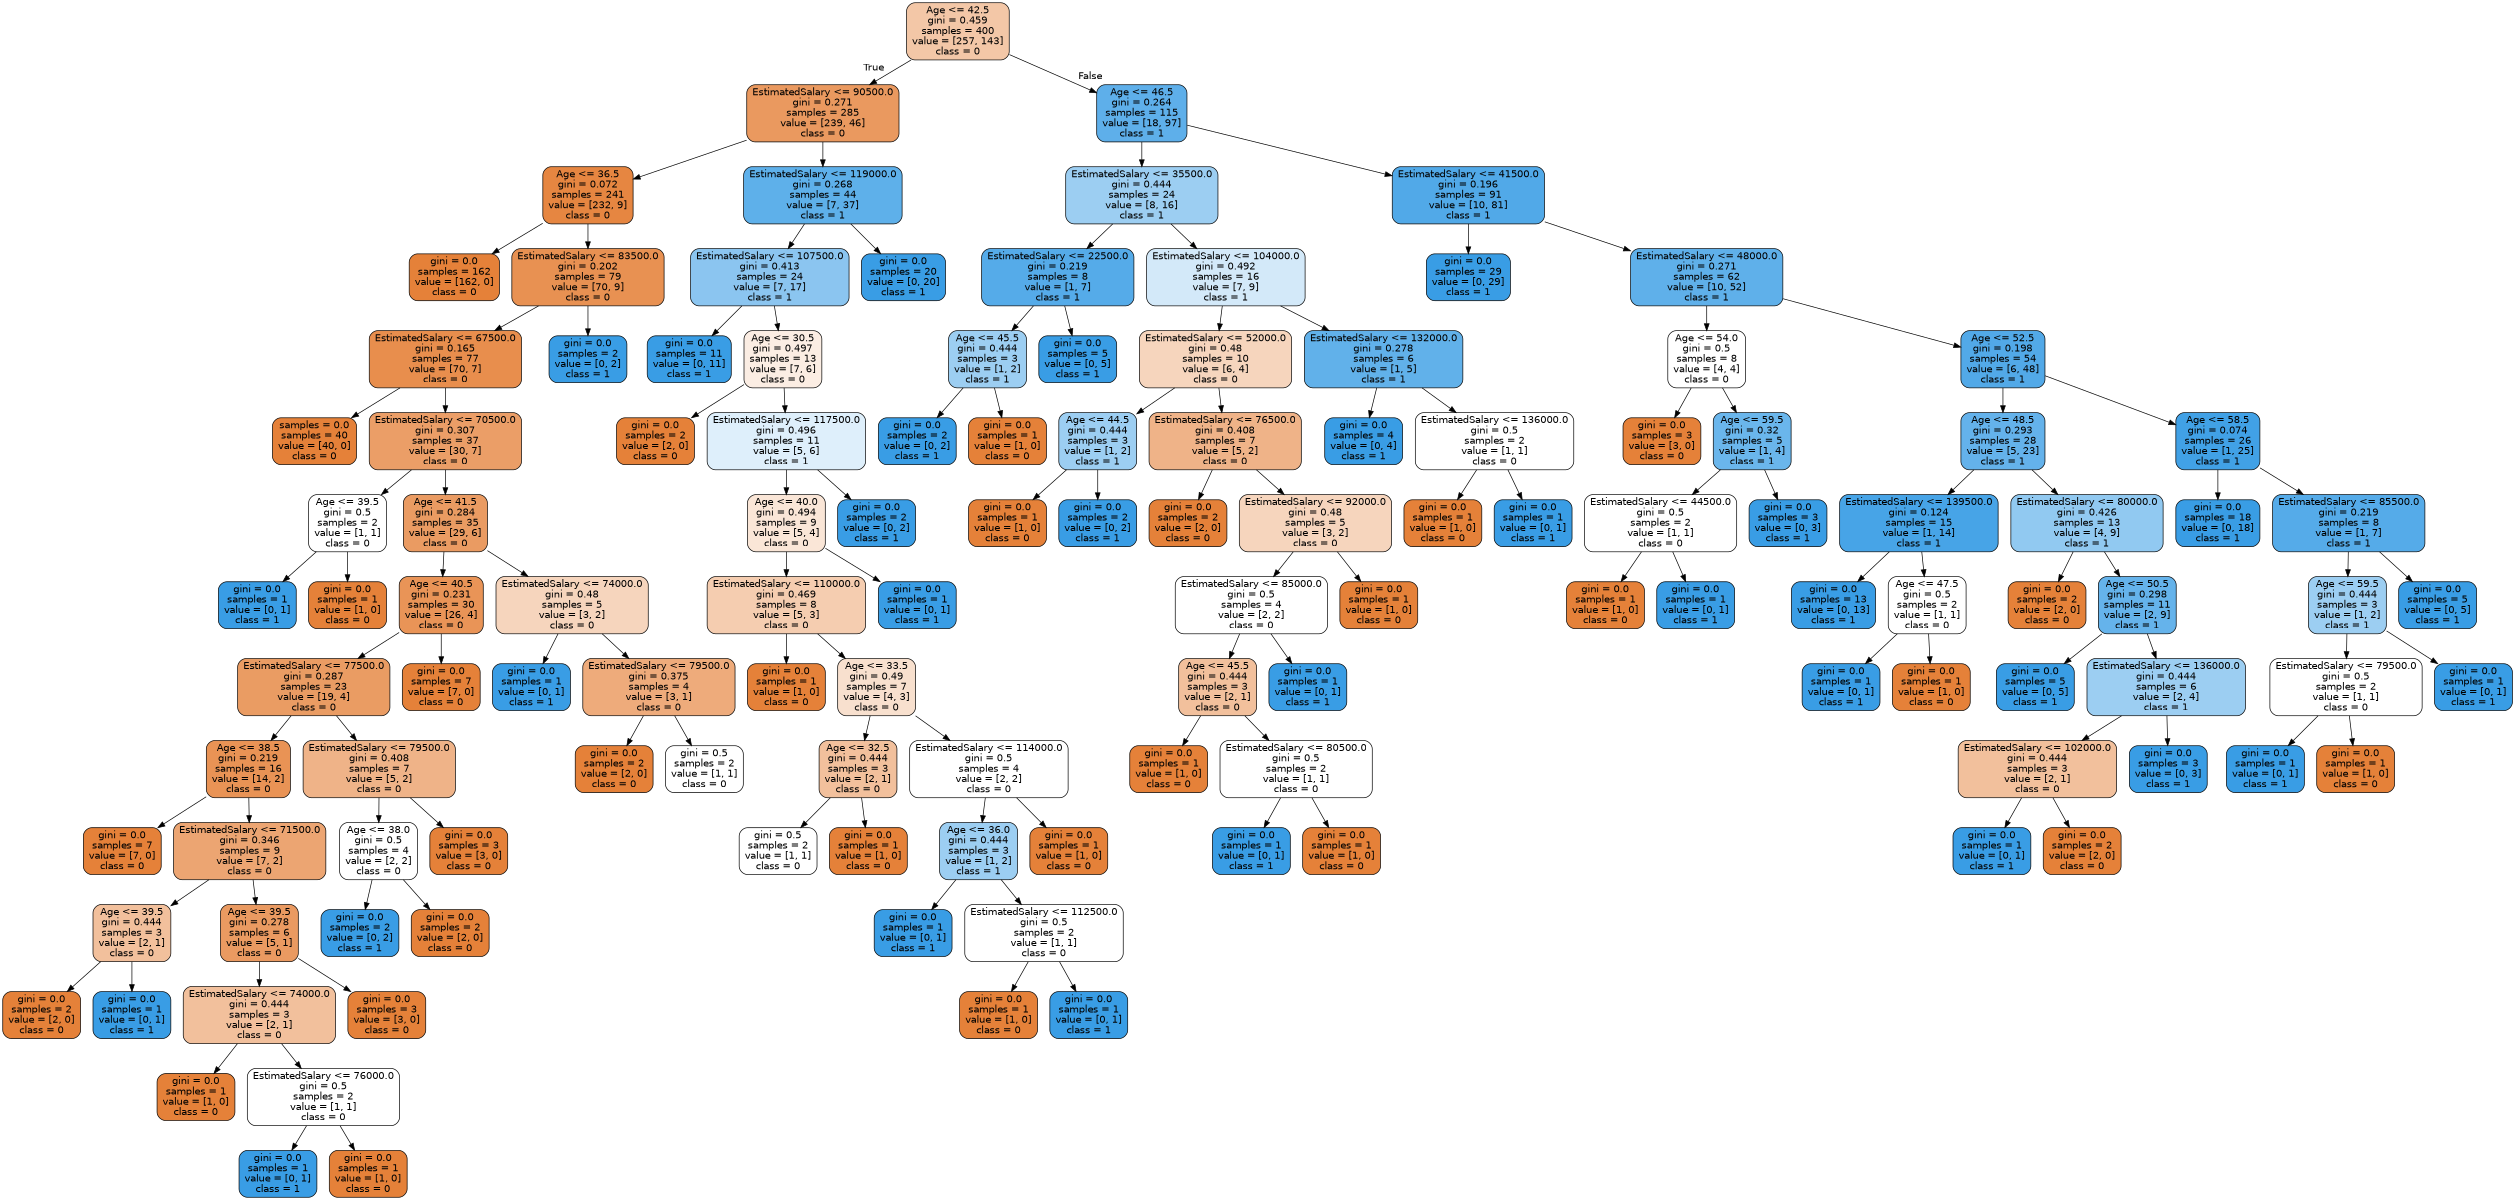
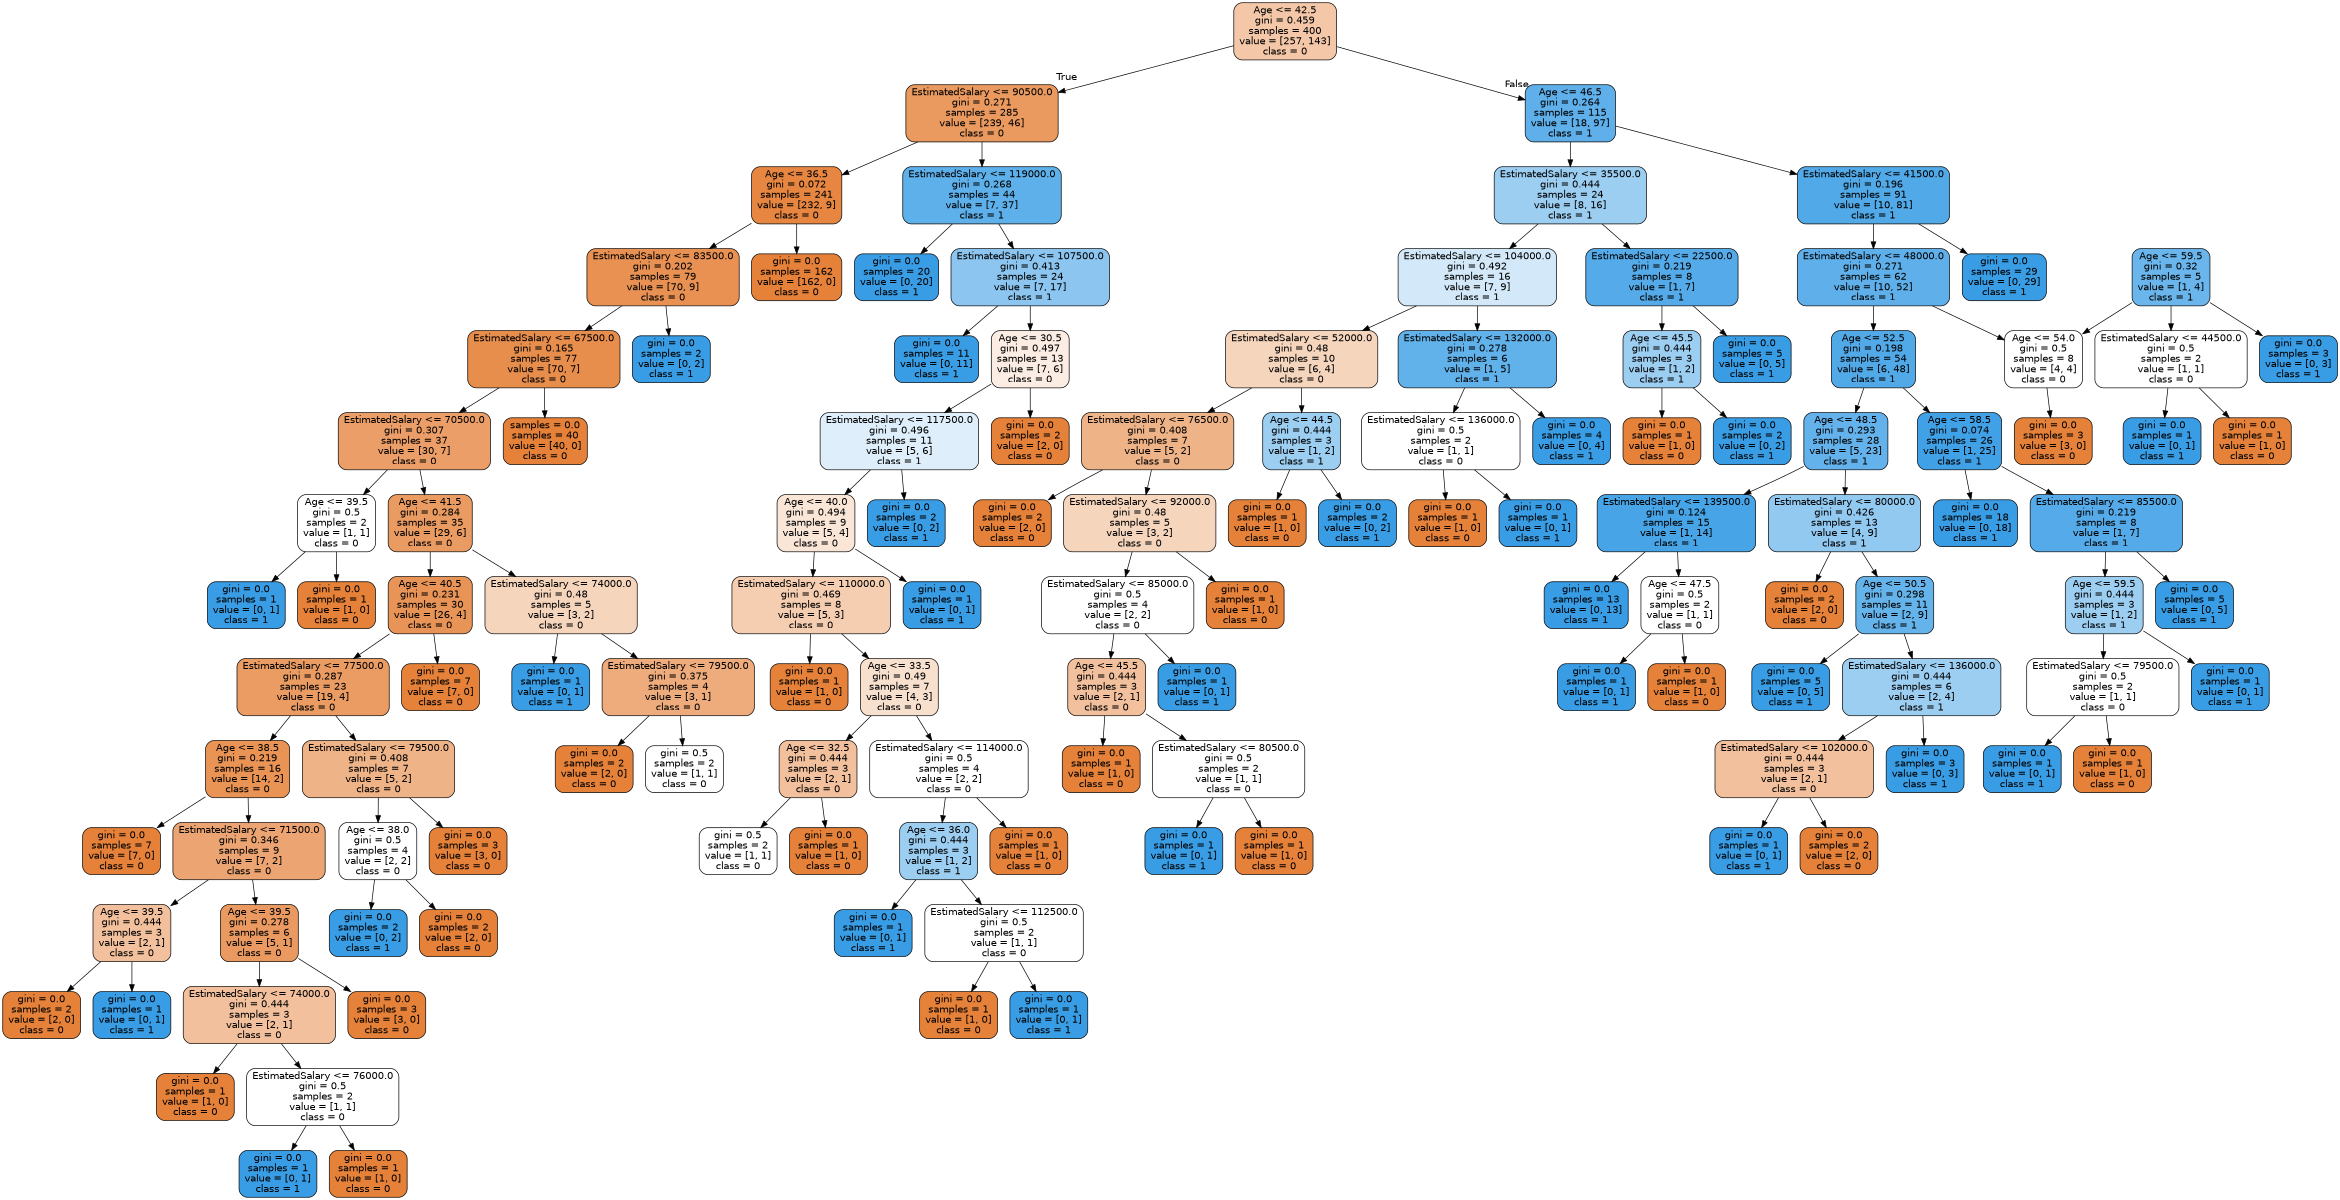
(1728, 397) -> (2110, 316)
